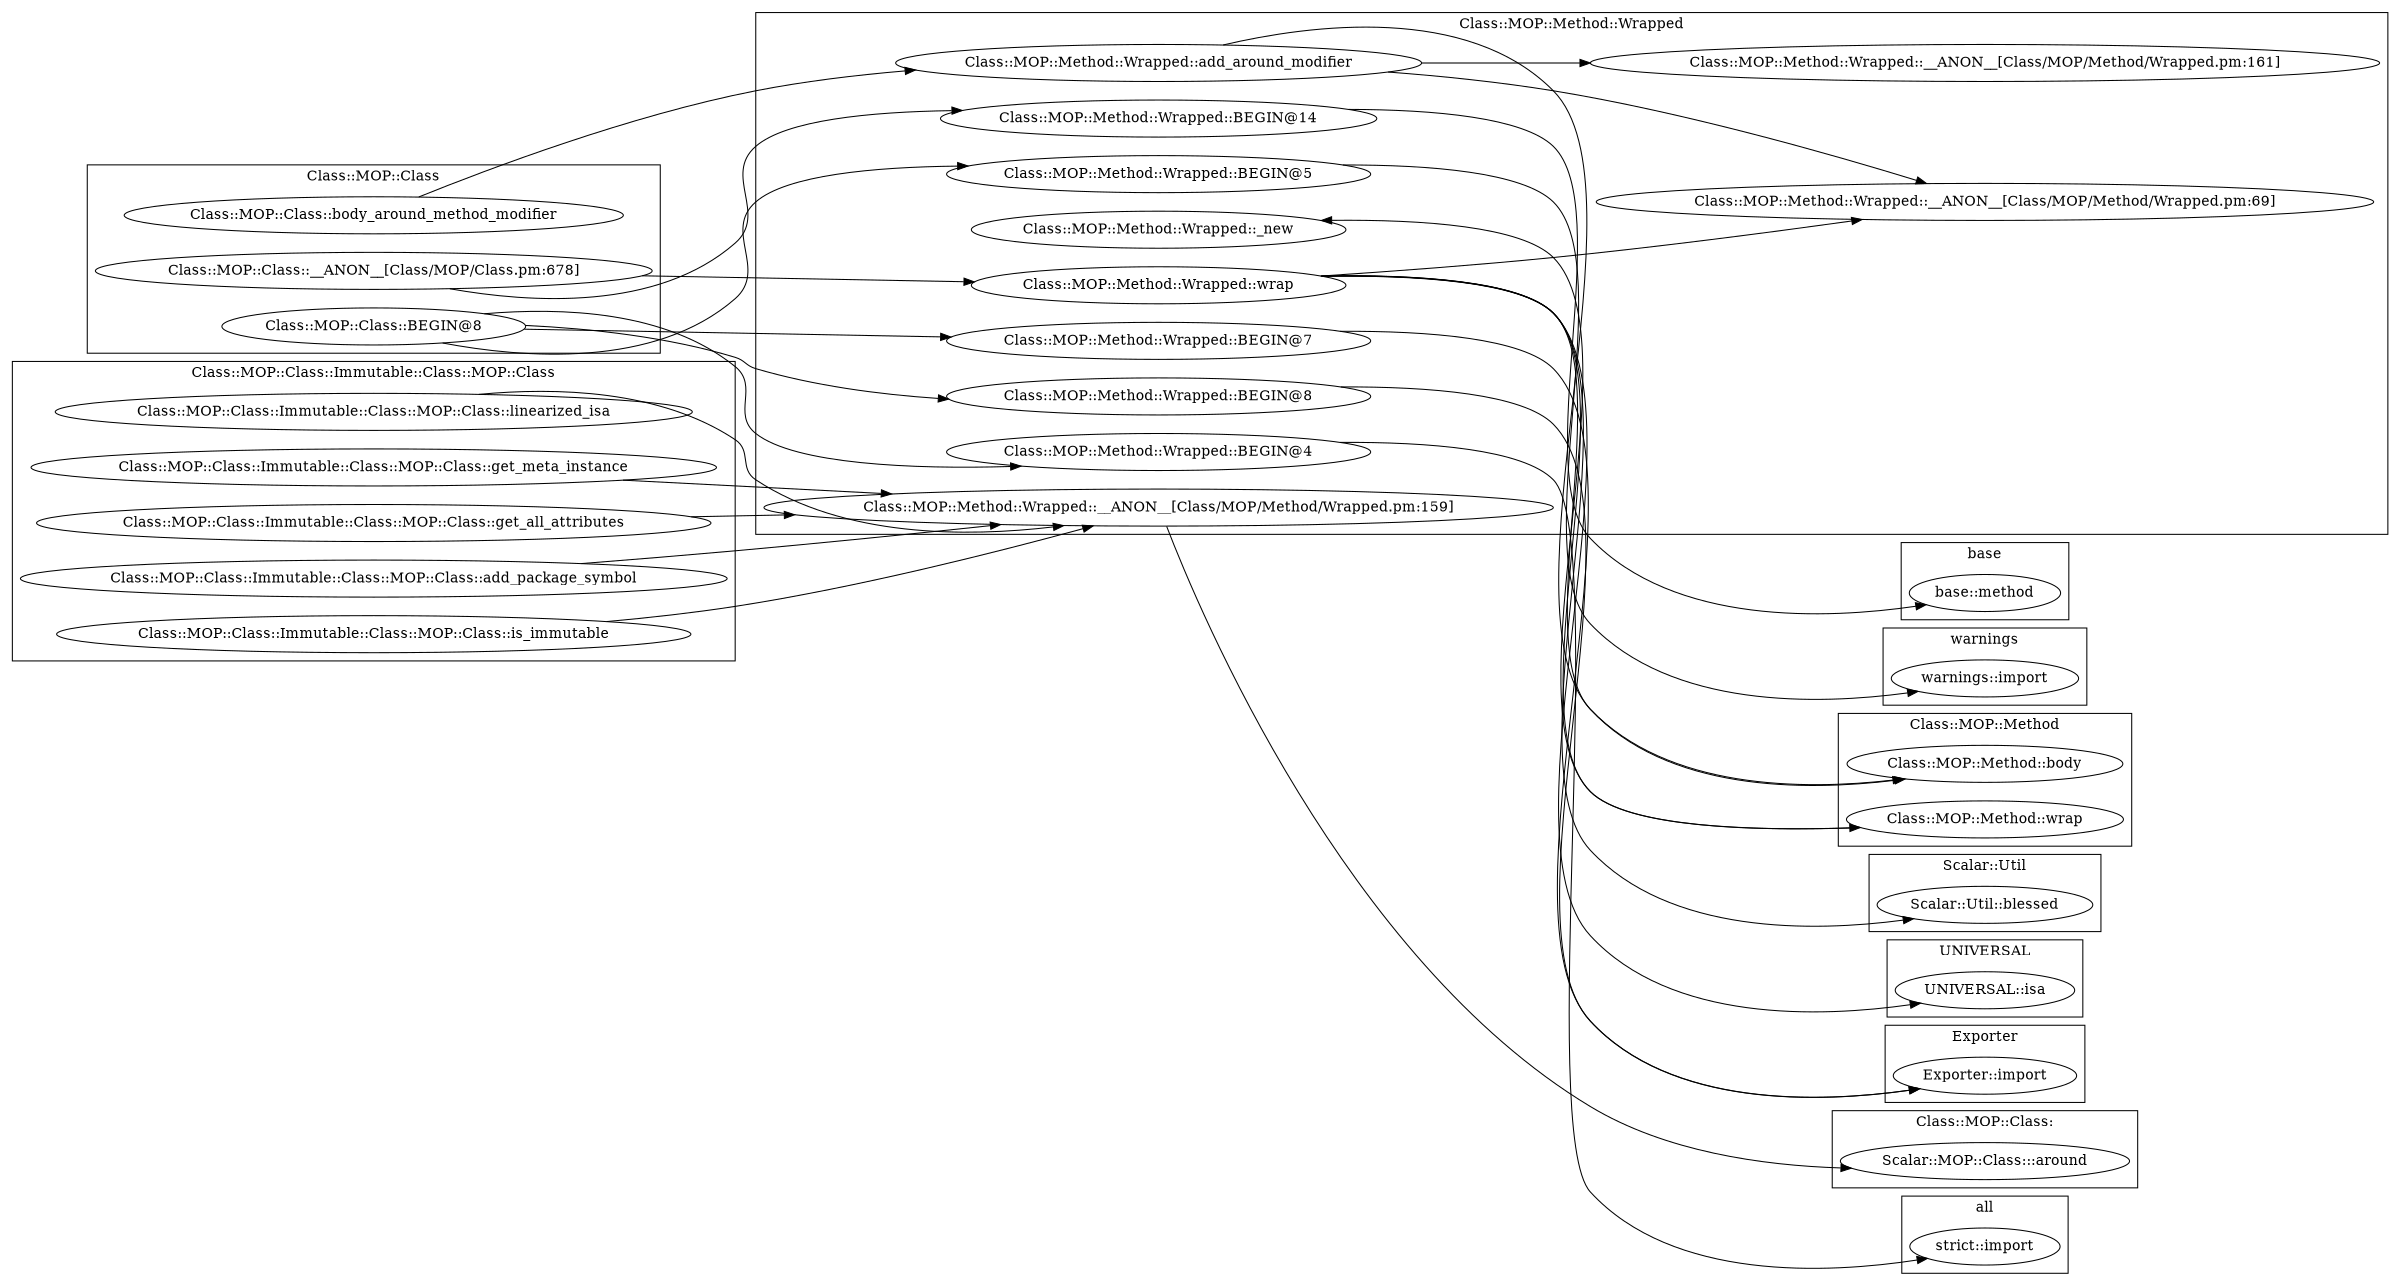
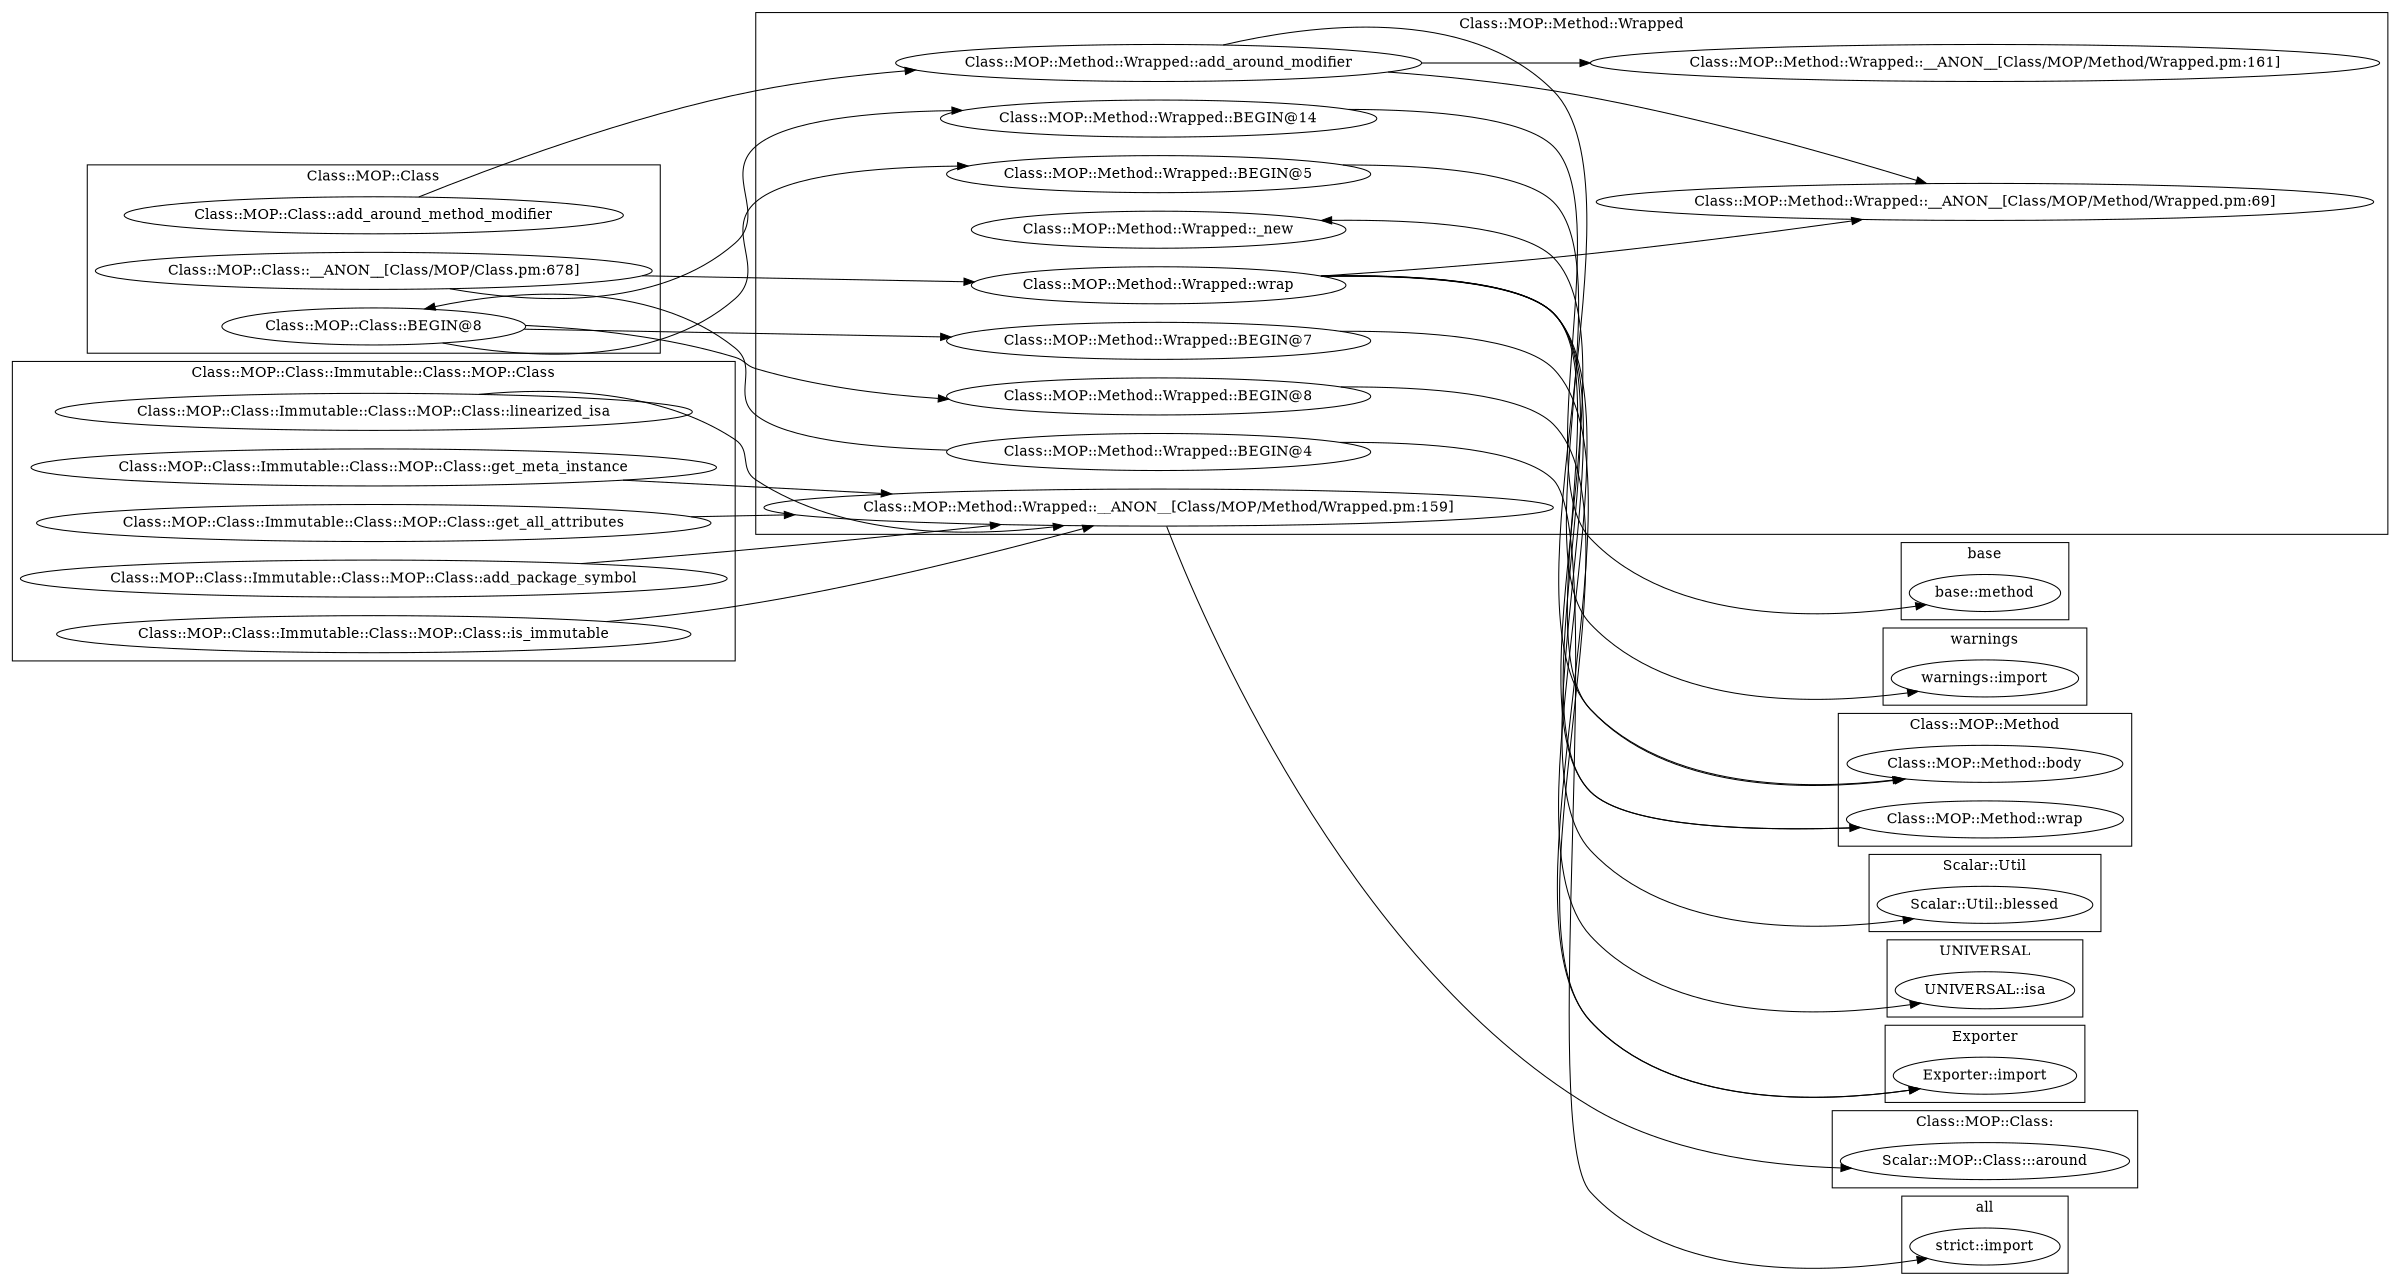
(374, 215) -> (374, 215)
(745, 399) -> (730, 345)
